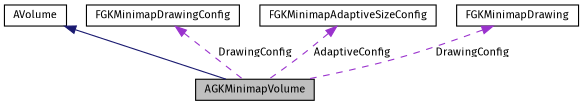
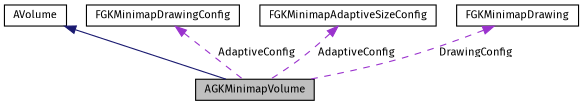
(254, 53) -> (255, 53)
